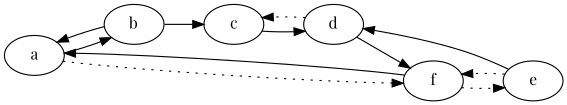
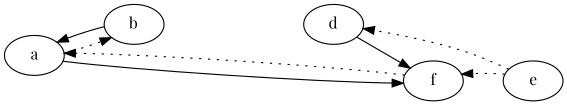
(234, 24) -> none
(443, 45) -> (443, 45)
(86, 47) -> (86, 47)
(240, 61) -> (240, 61)
(227, 75) -> (227, 75)
(478, 88) -> none
